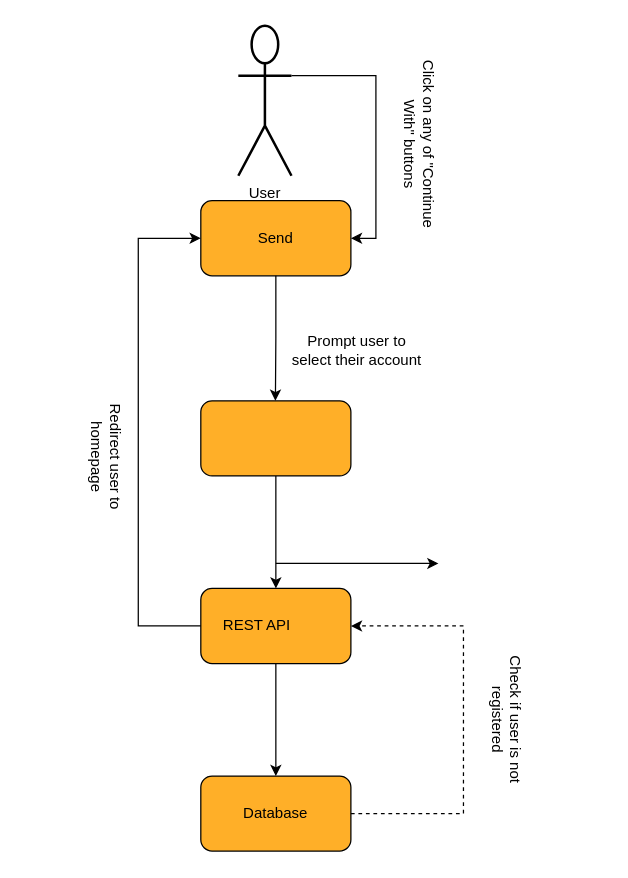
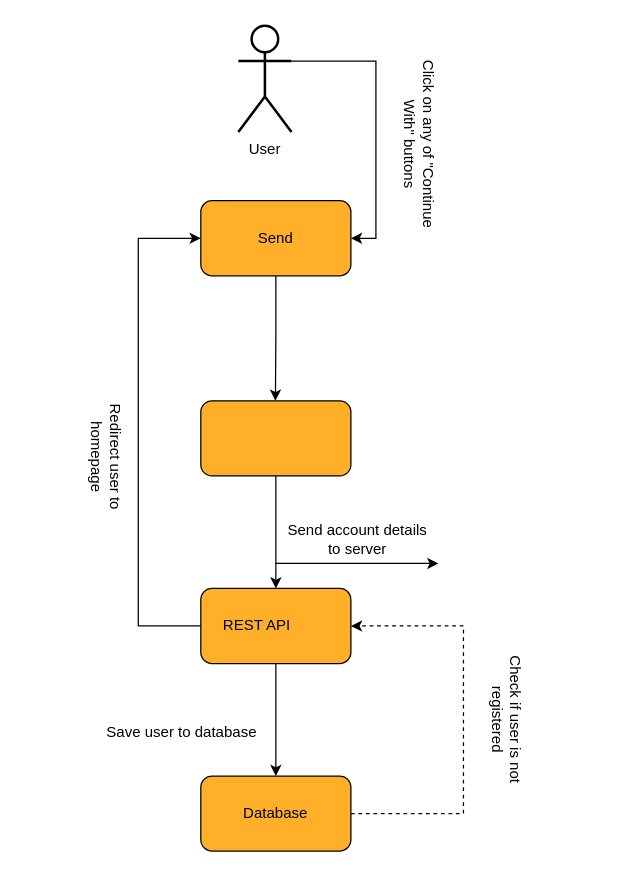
(265, 101) -> (265, 79)
(357, 351) -> none
none -> (357, 540)
none -> (182, 732)
